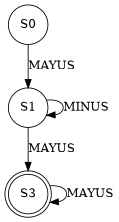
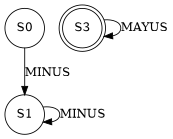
(52, 66) -> (48, 73)
(28, 145) -> none
